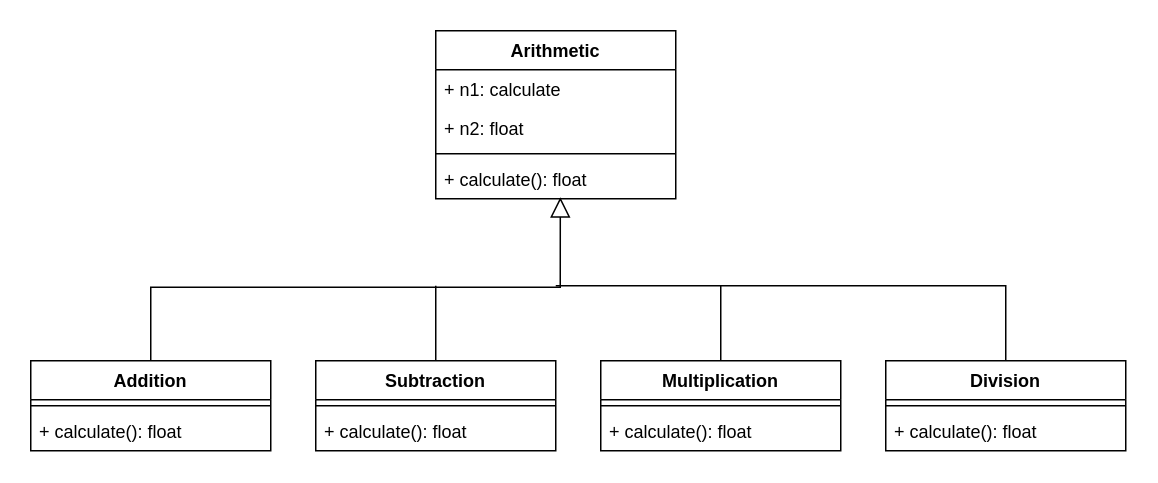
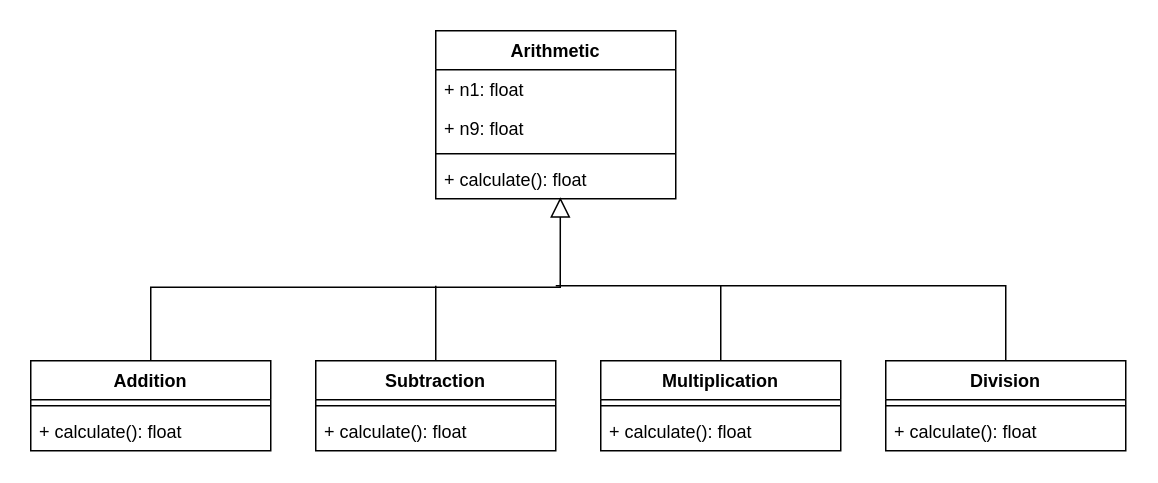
(508, 90) -> (490, 90)
(490, 129) -> (490, 129)
